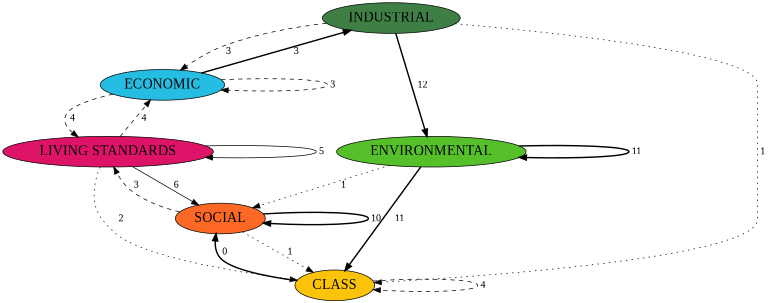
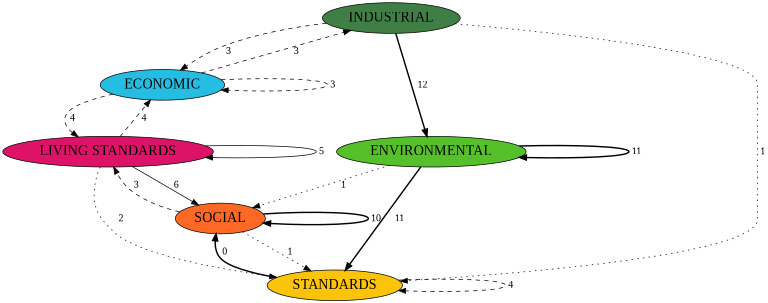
(272, 53) -> (272, 53)
(335, 285) -> (335, 285)
